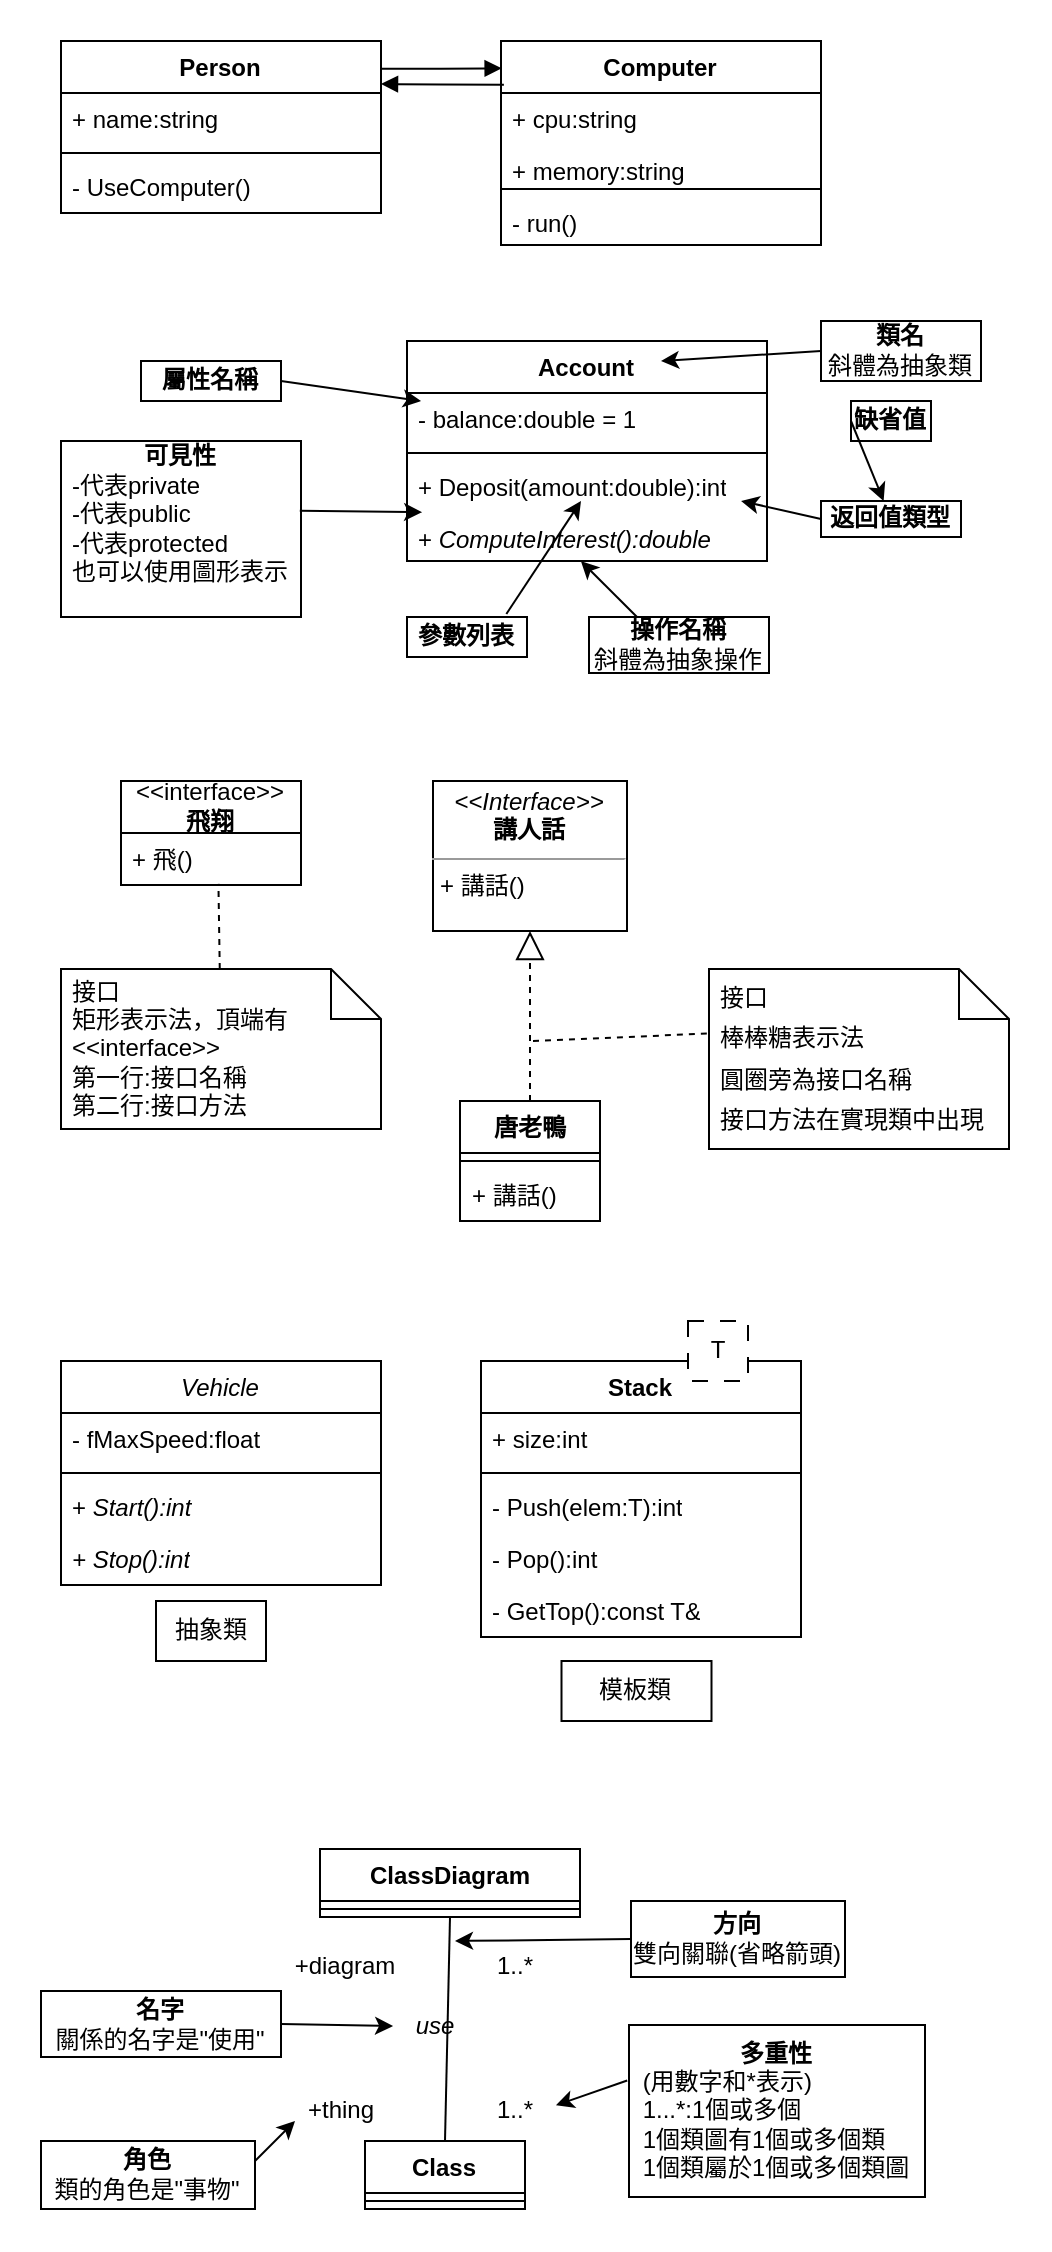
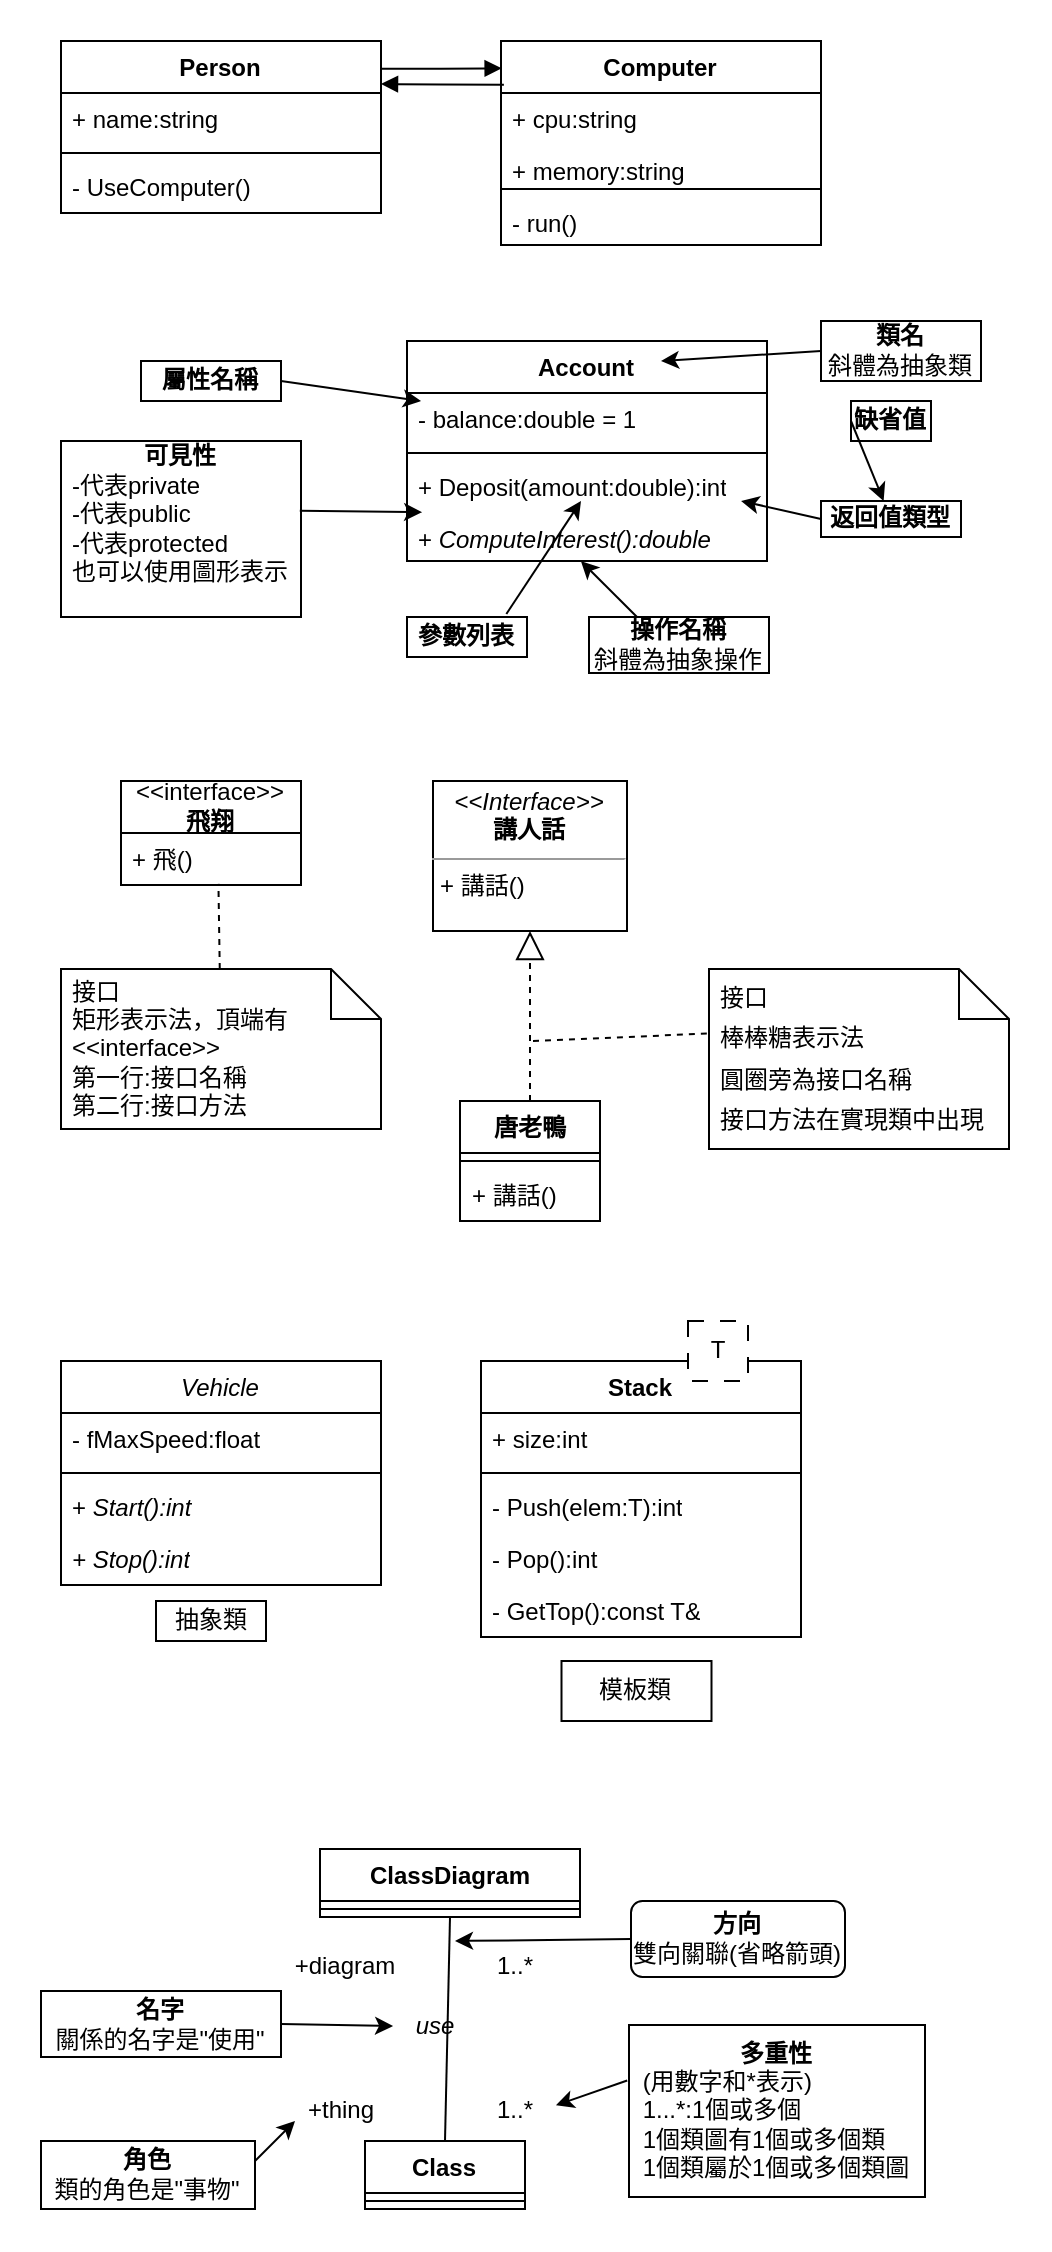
(211, 1631) -> (211, 1621)
(738, 1939) -> (738, 1939)
